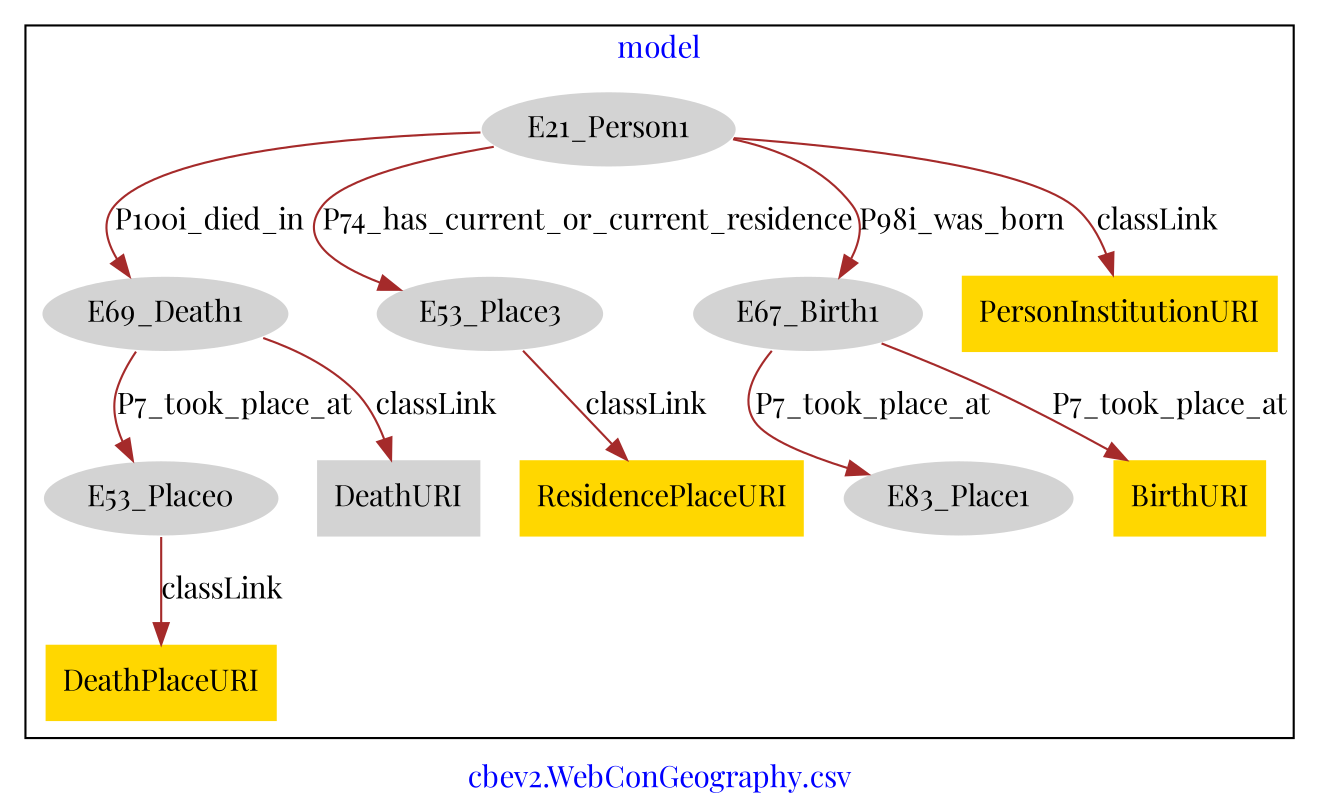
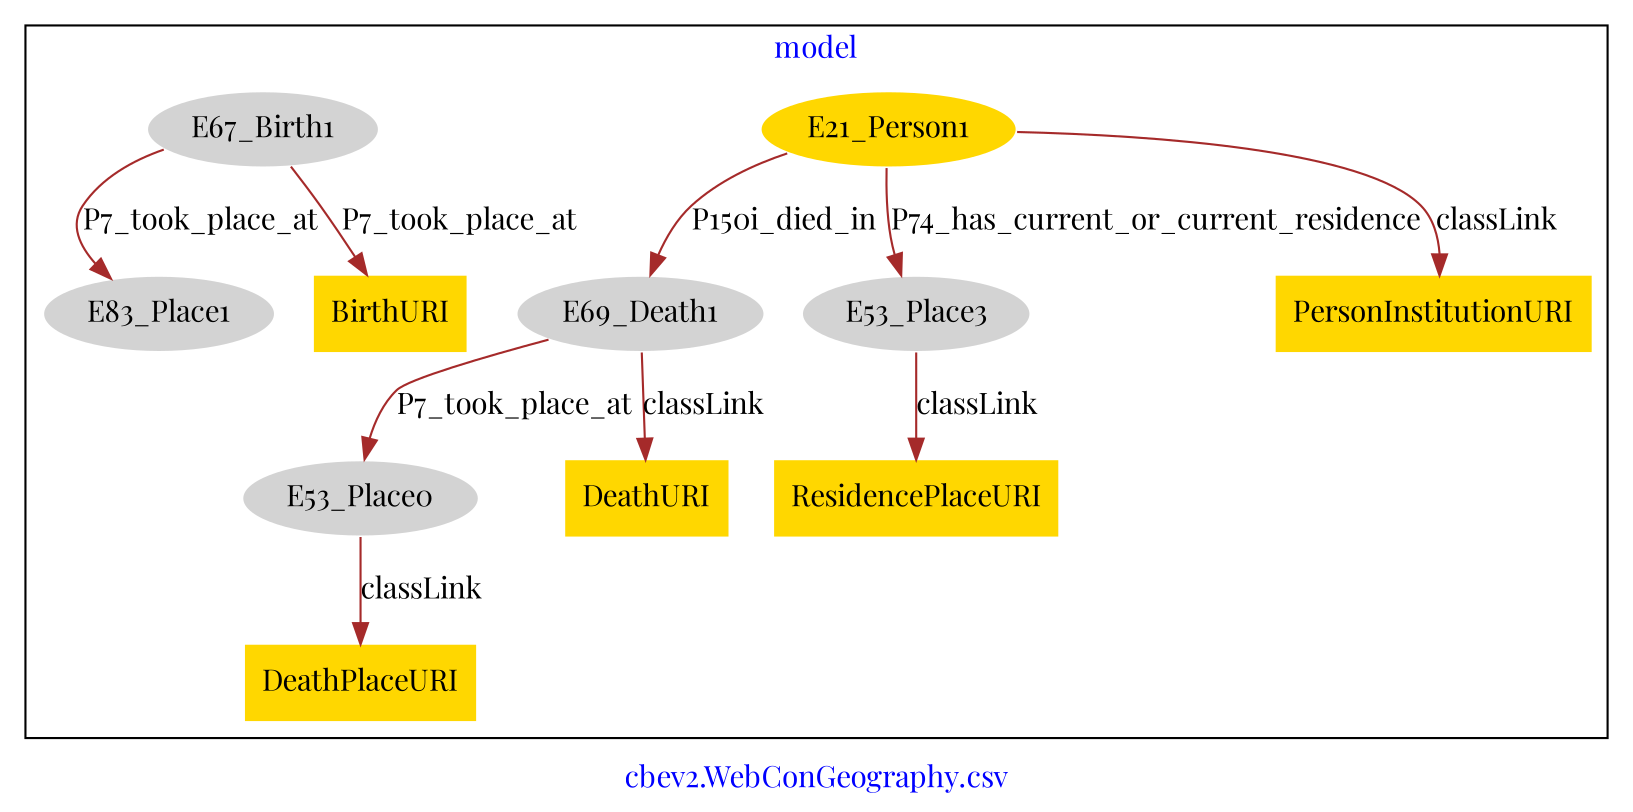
(609, 129) -> (889, 129)
(823, 177) -> none
(210, 222) -> (785, 222)
(399, 498) -> (647, 498)
